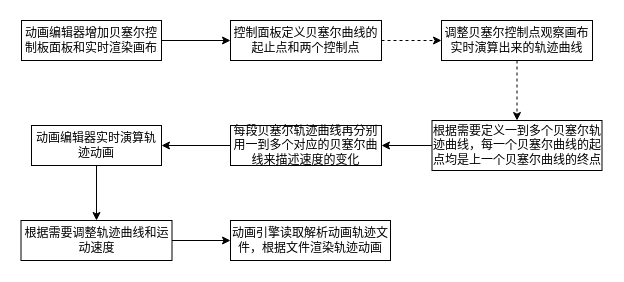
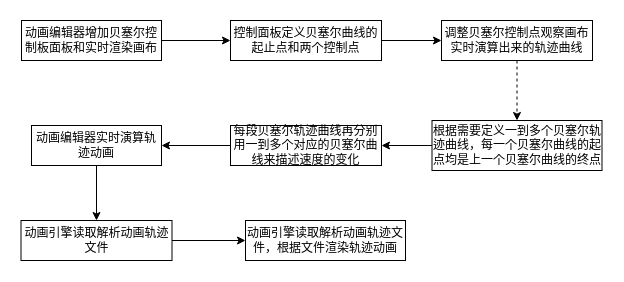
(408, 41) -> (408, 41)
(97, 241) -> (97, 241)
(311, 241) -> (326, 241)
